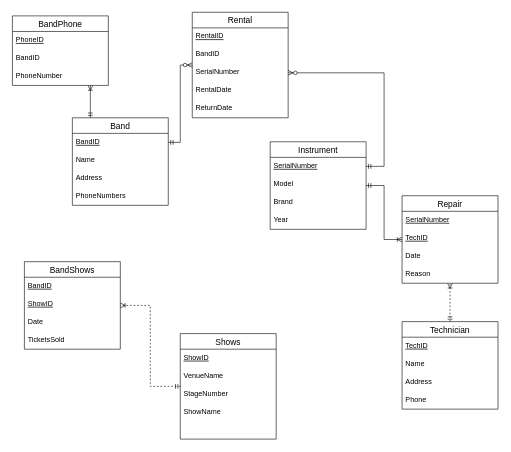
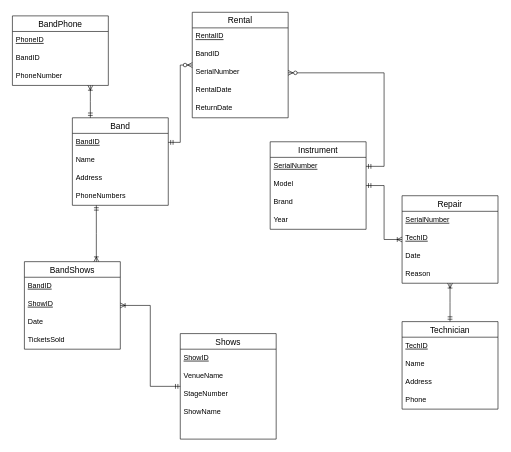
none -> (96, 234)
(450, 303) -> (450, 303)
(150, 347) -> (150, 347)
